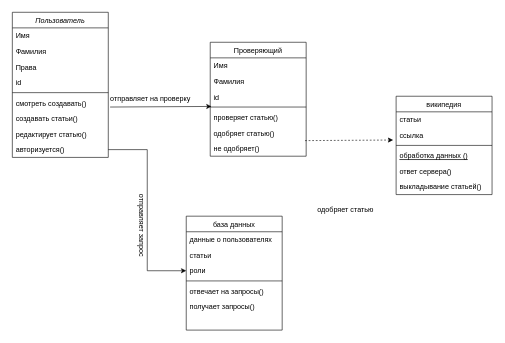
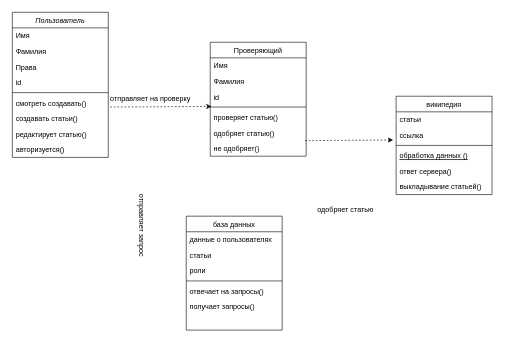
(158, 107) -> (158, 107)
(129, 150) -> none
